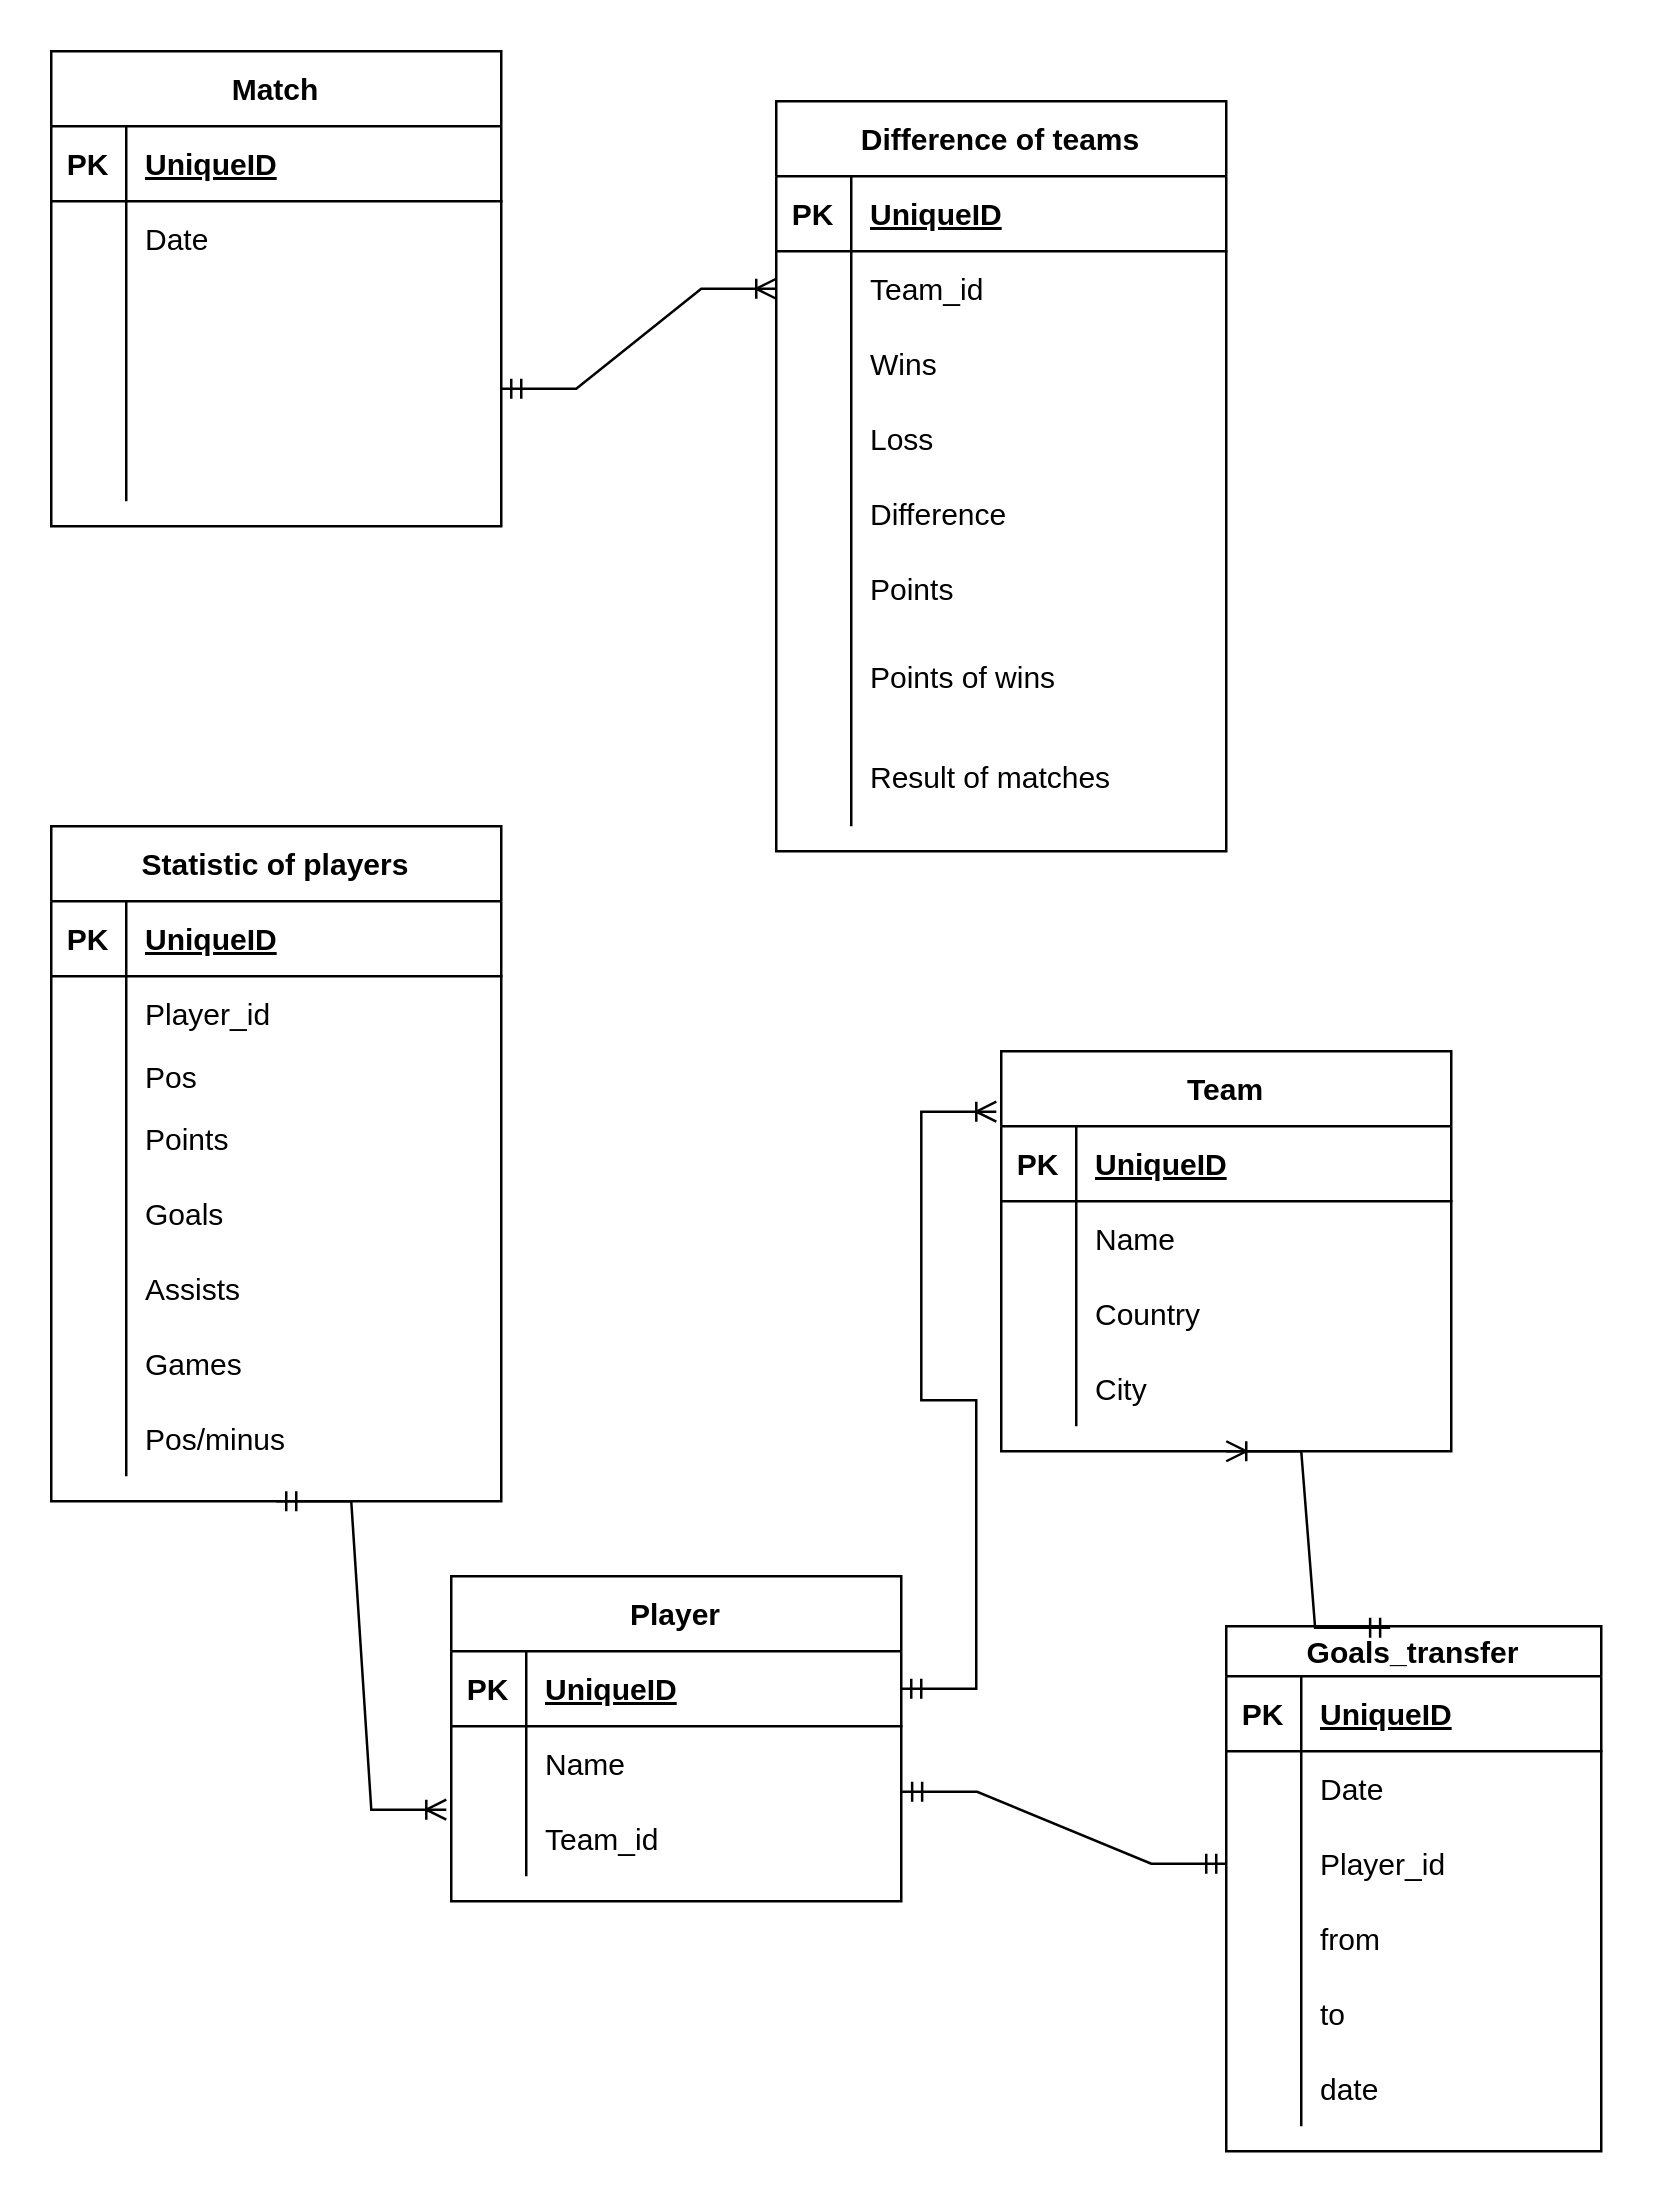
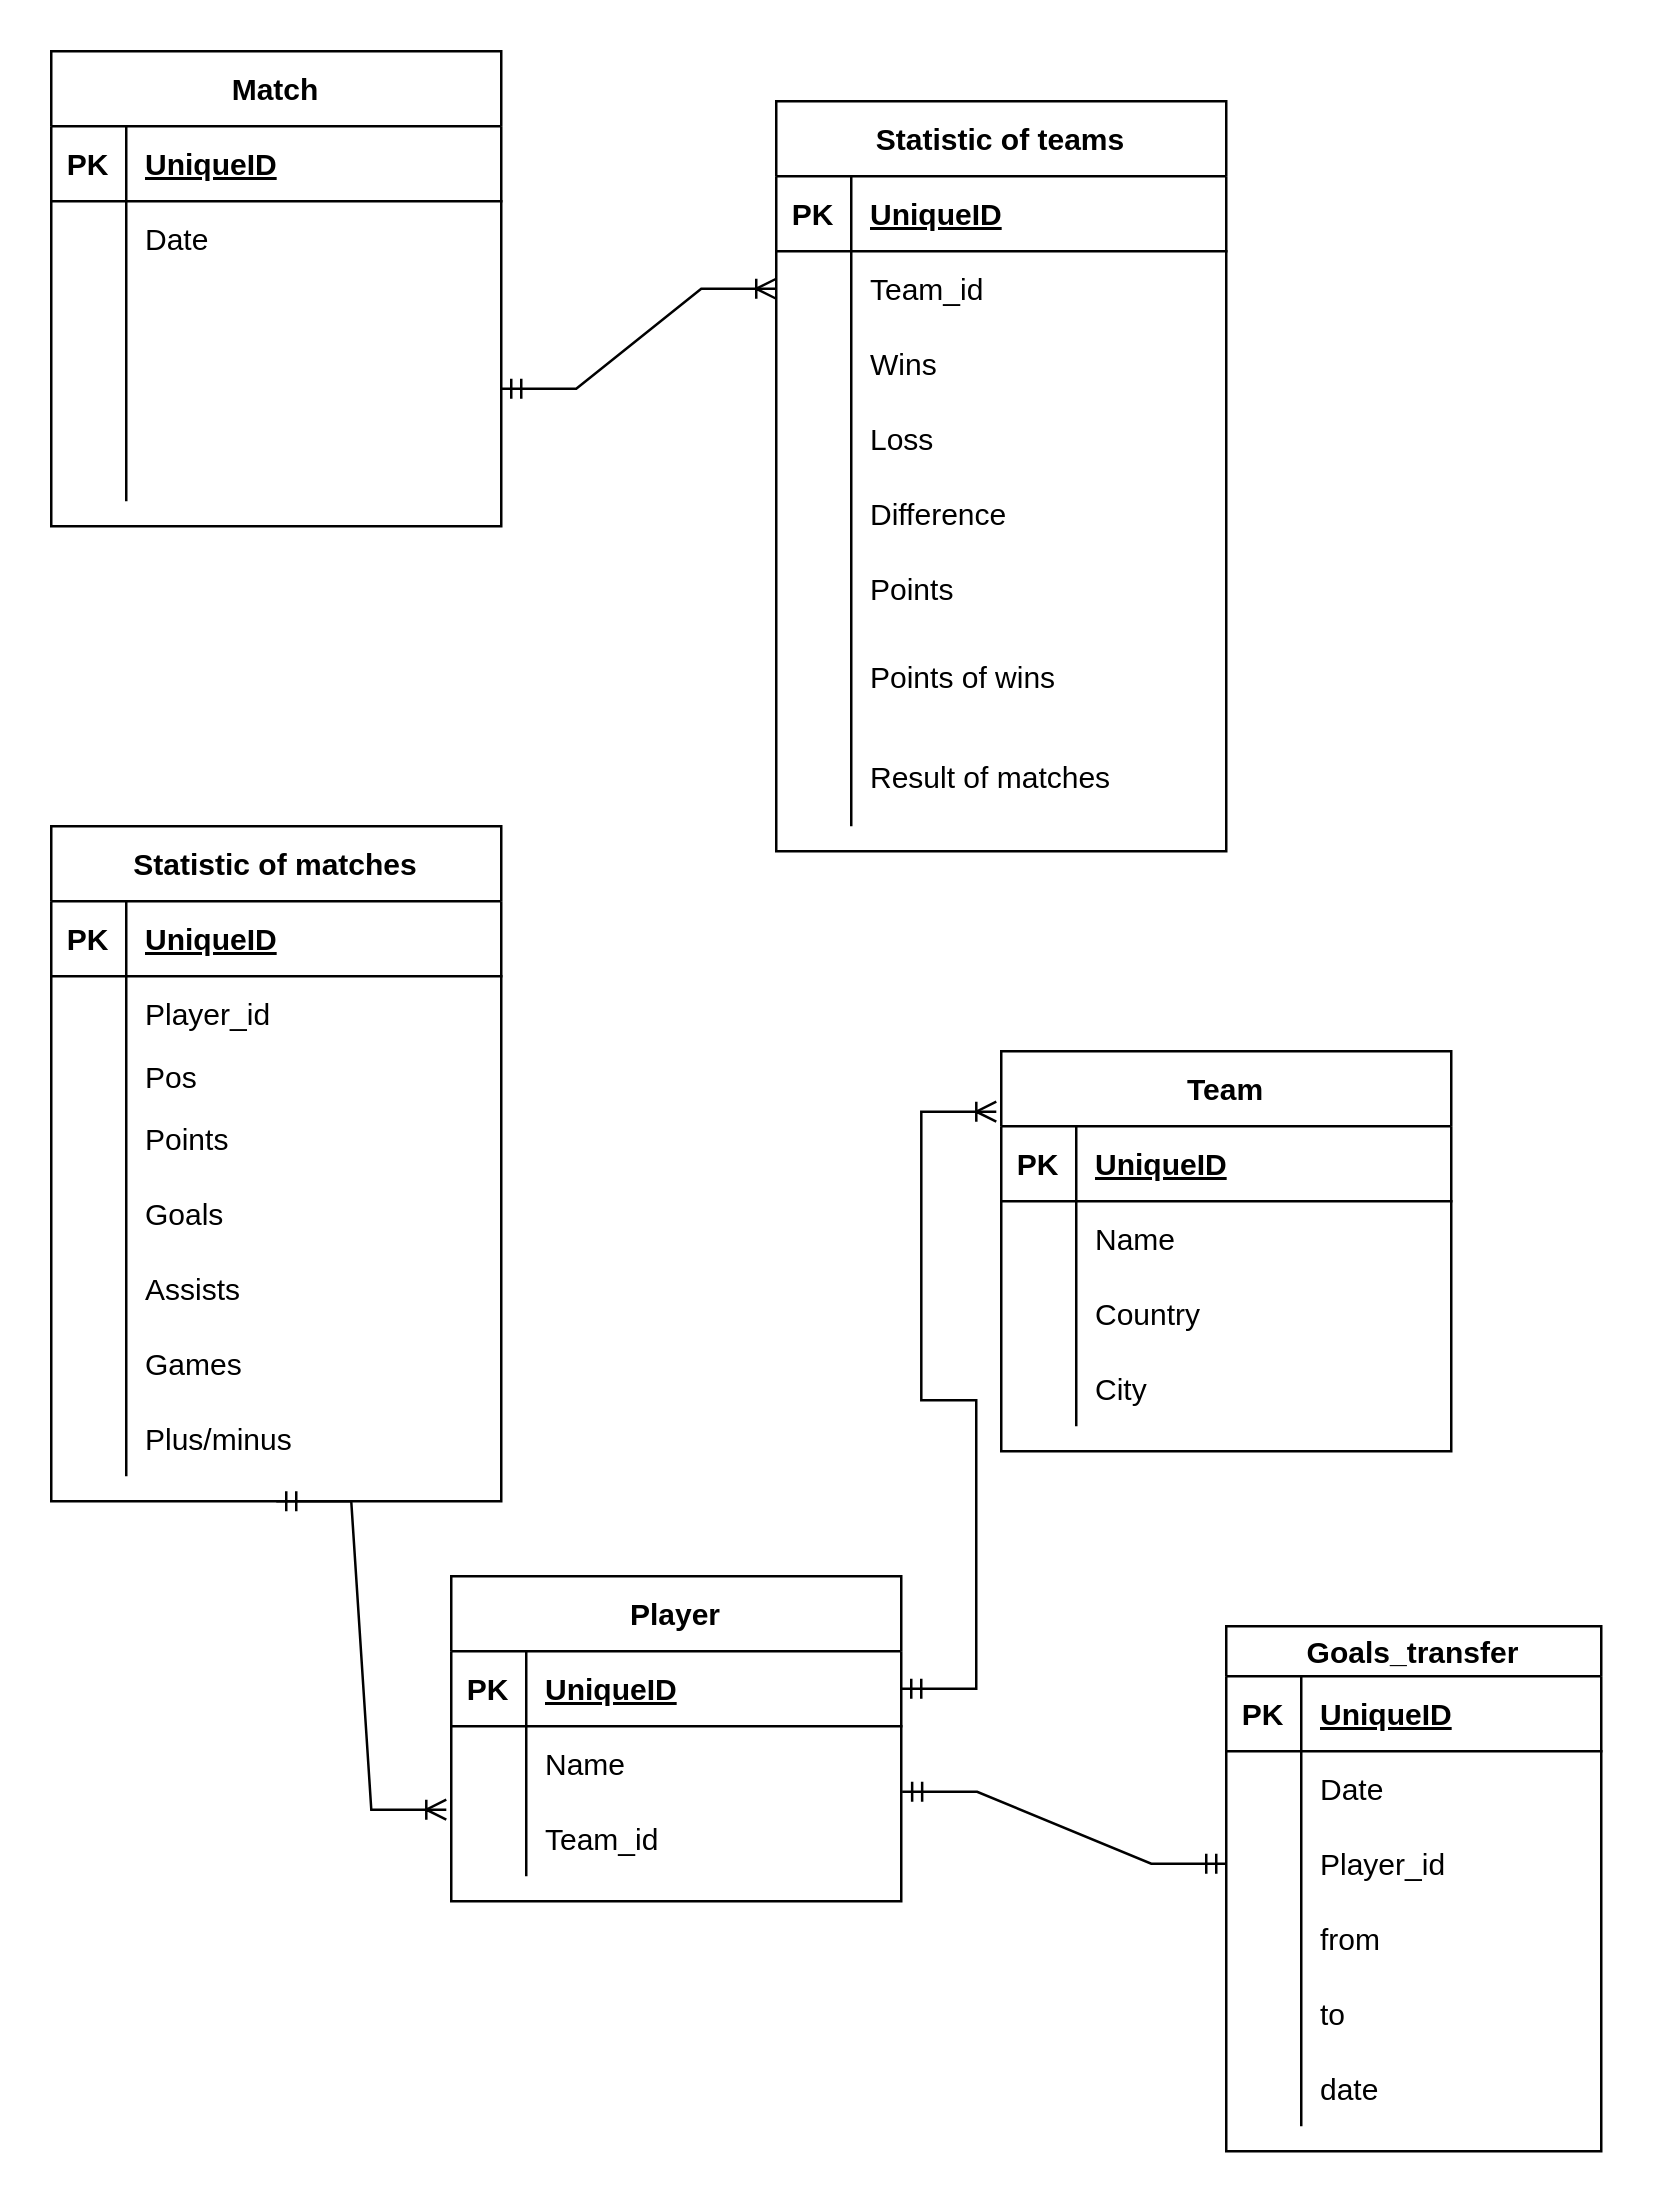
(1000, 140) -> (1000, 140)
(275, 865) -> (275, 865)
(217, 1440) -> (221, 1440)
(1311, 1580) -> none
